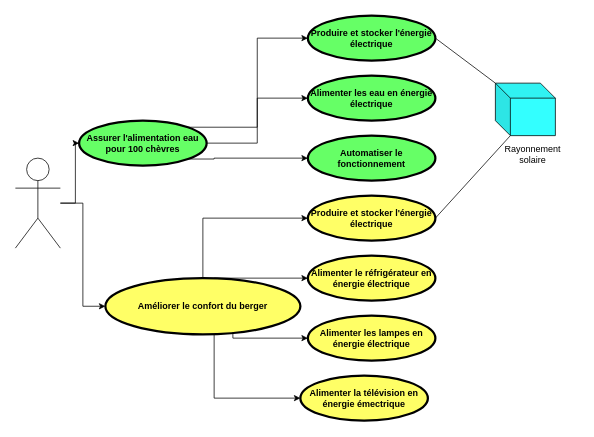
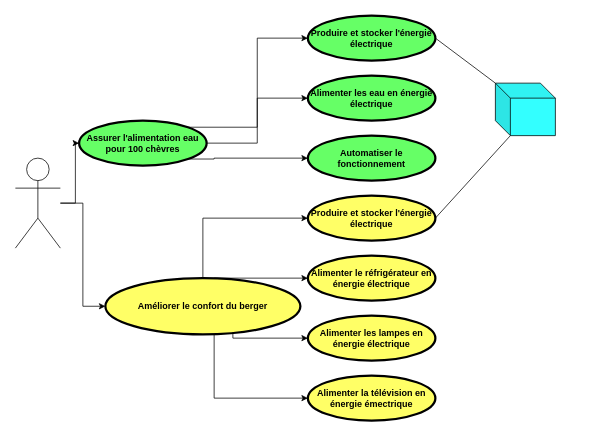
(533, 154) -> none
(364, 398) -> (372, 398)
